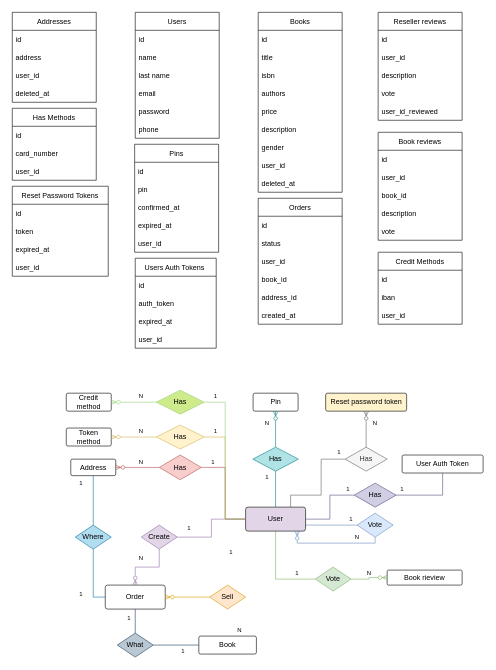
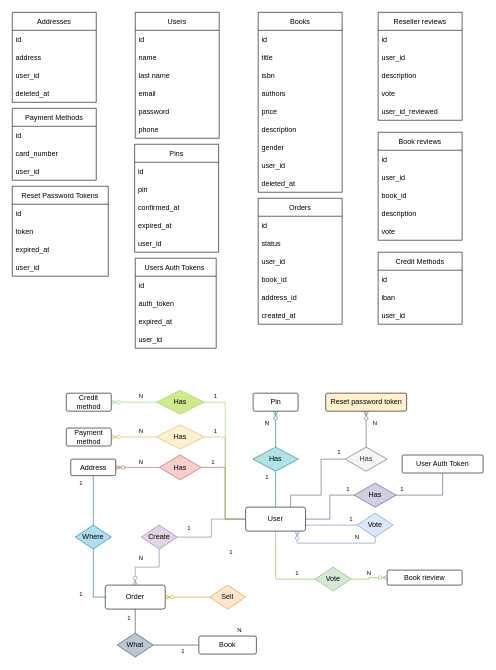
(54, 118) -> (54, 118)
(89, 437) -> (89, 437)
(276, 519) -> (276, 519)
